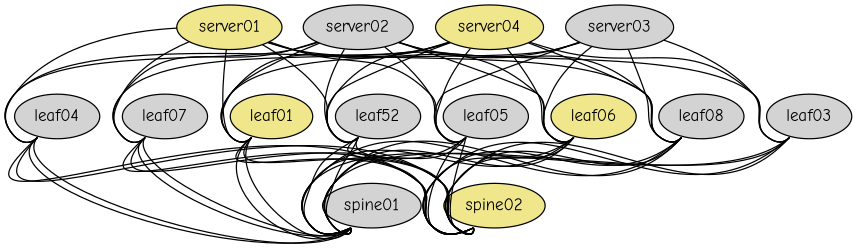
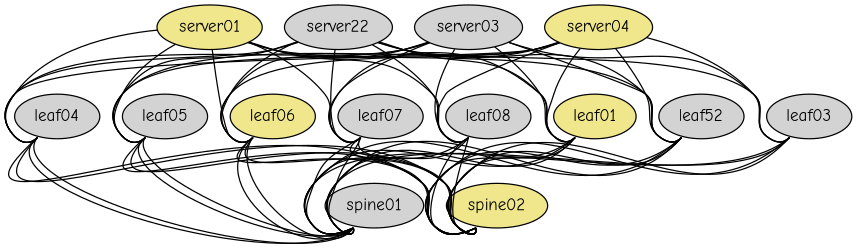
(358, 27) -> (338, 27)
none -> (182, 55)
none -> (350, 82)
